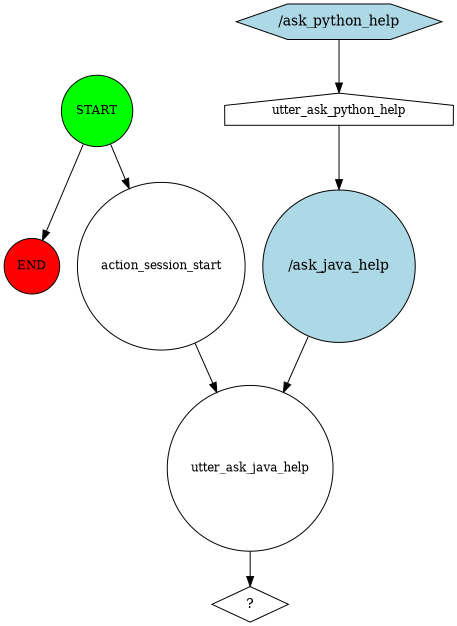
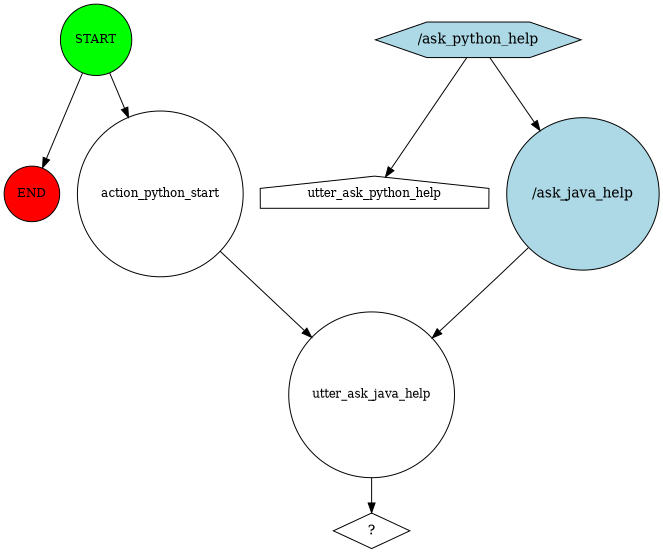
(339, 152) -> (512, 90)
(161, 266) -> (160, 194)
